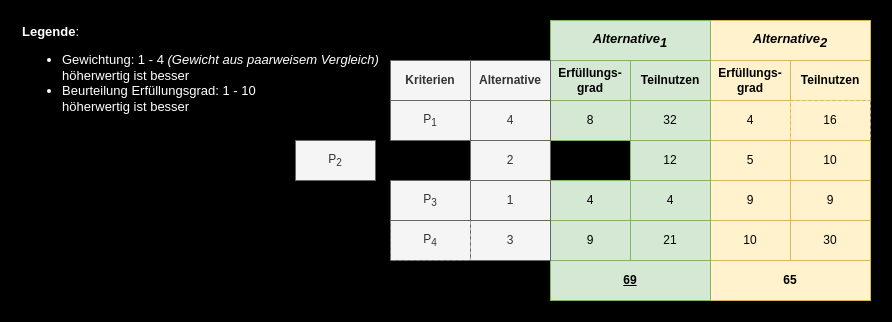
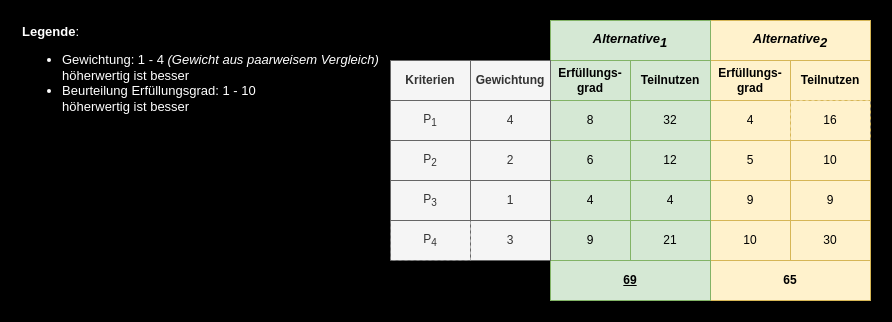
(511, 81) -> (511, 81)
(336, 161) -> (431, 161)
none -> (591, 161)
